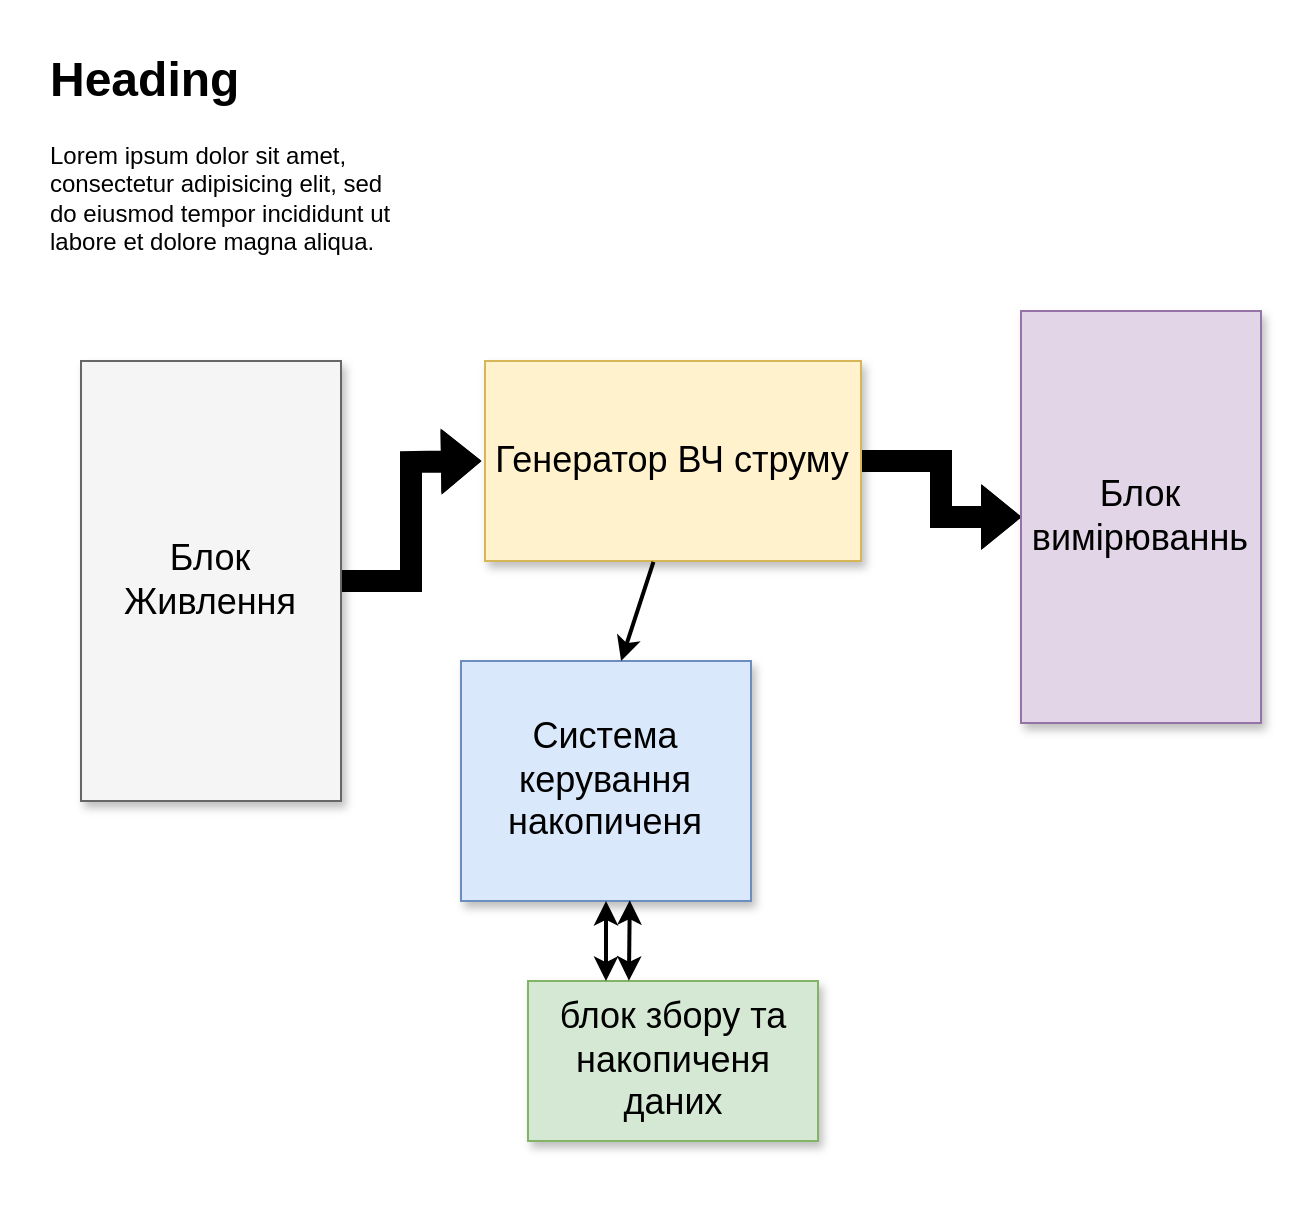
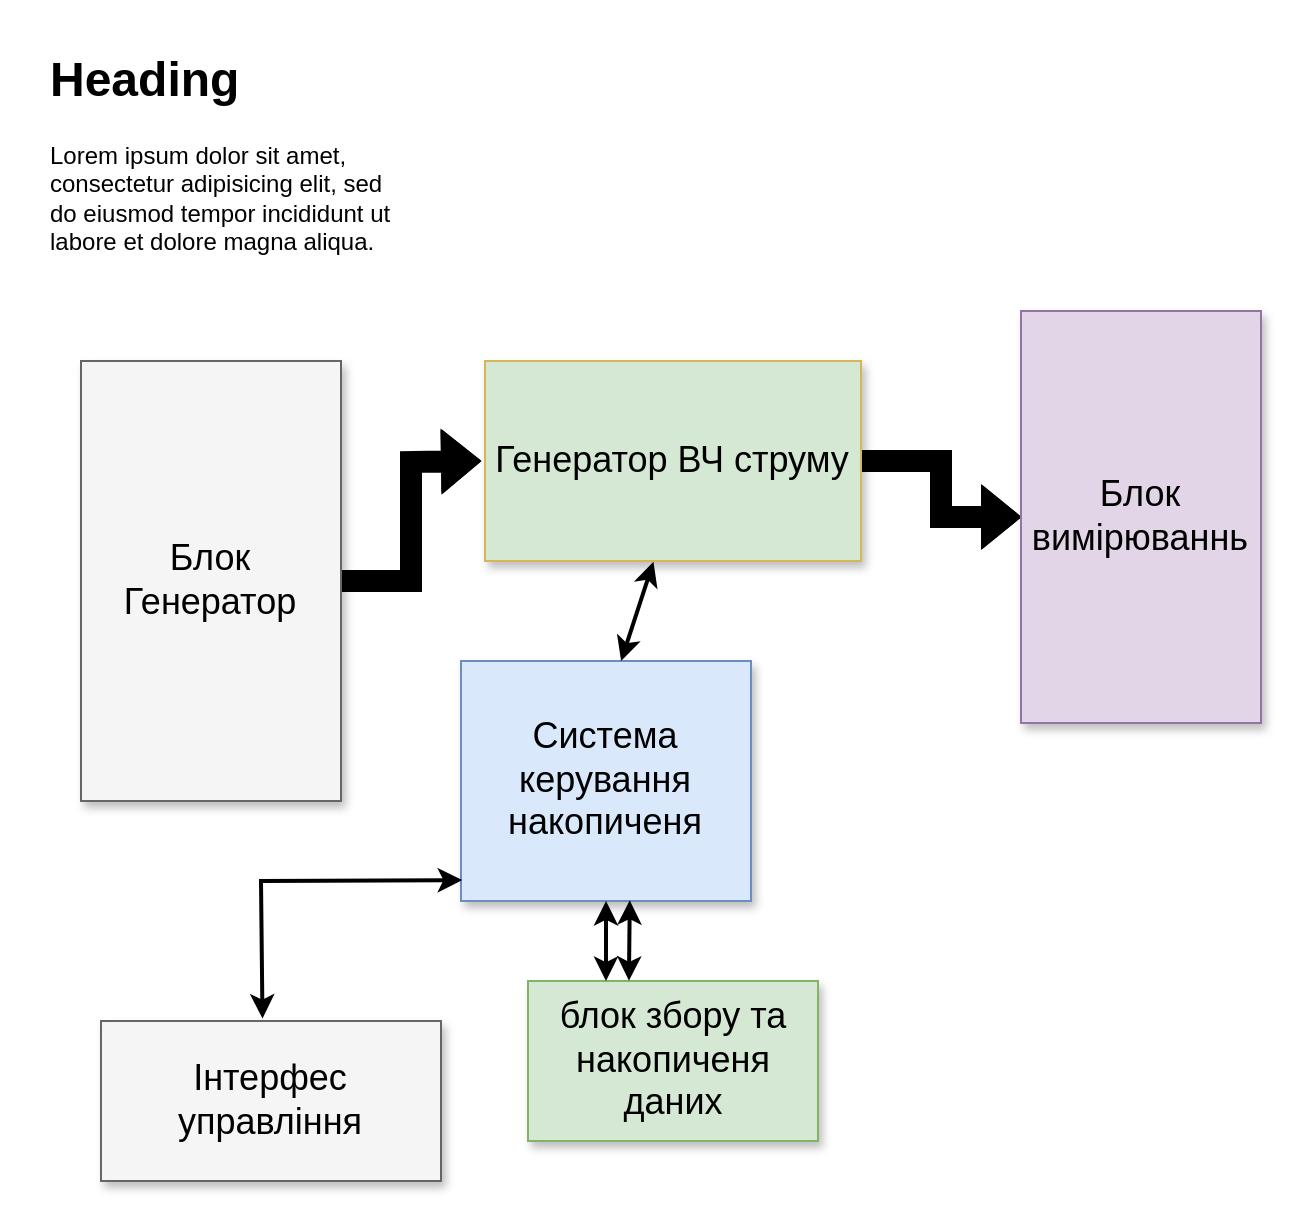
(673, 461) -> (673, 461)
(650, 572) -> (647, 580)
(211, 581) -> (211, 581)
none -> (292, 881)
none -> (271, 1101)
